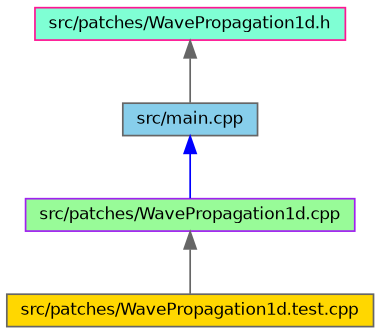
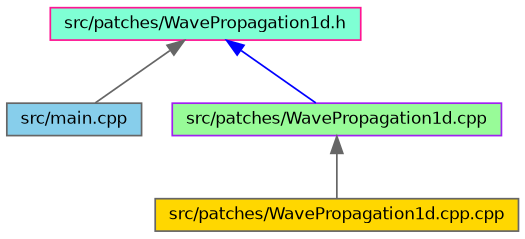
(190, 176) -> (278, 77)
(190, 310) -> (337, 215)
